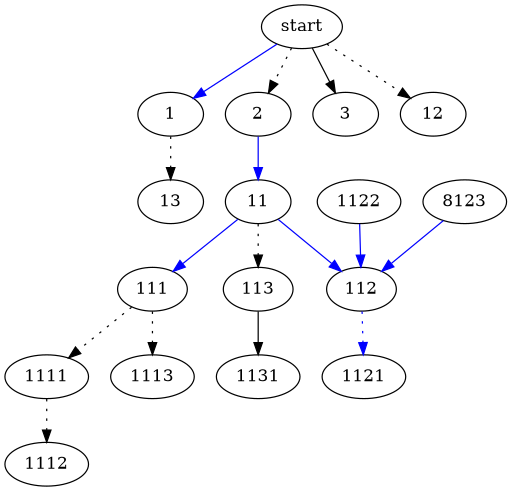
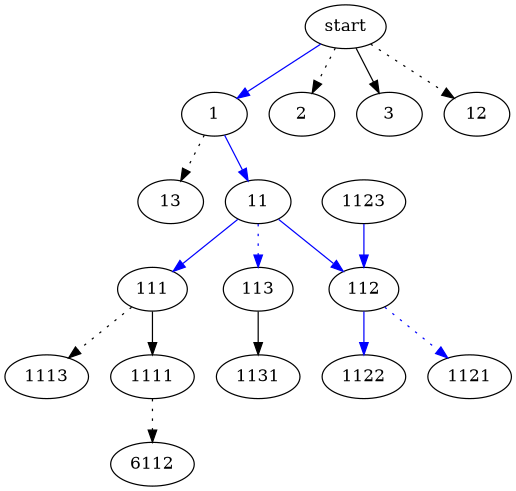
(258, 152) -> (234, 153)
(465, 202) -> (364, 202)
(258, 240) -> (258, 240)
(360, 240) -> (364, 327)
(105, 329) -> (152, 327)
(47, 464) -> (152, 464)
